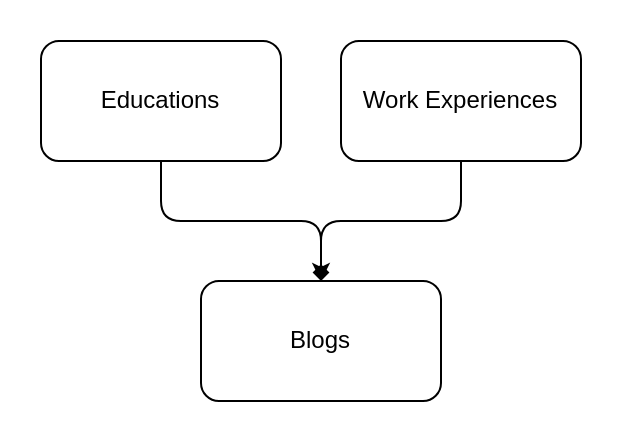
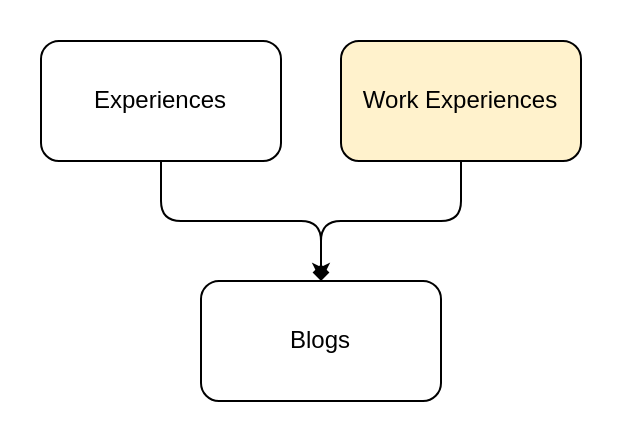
(161, 101) -> (161, 101)
(461, 101) -> (461, 101)
